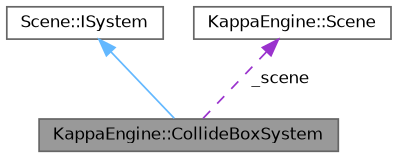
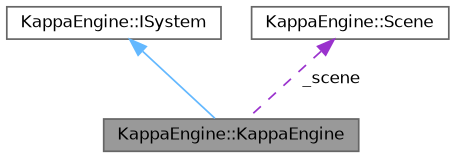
(85, 23) -> (114, 23)
(189, 135) -> (231, 135)
